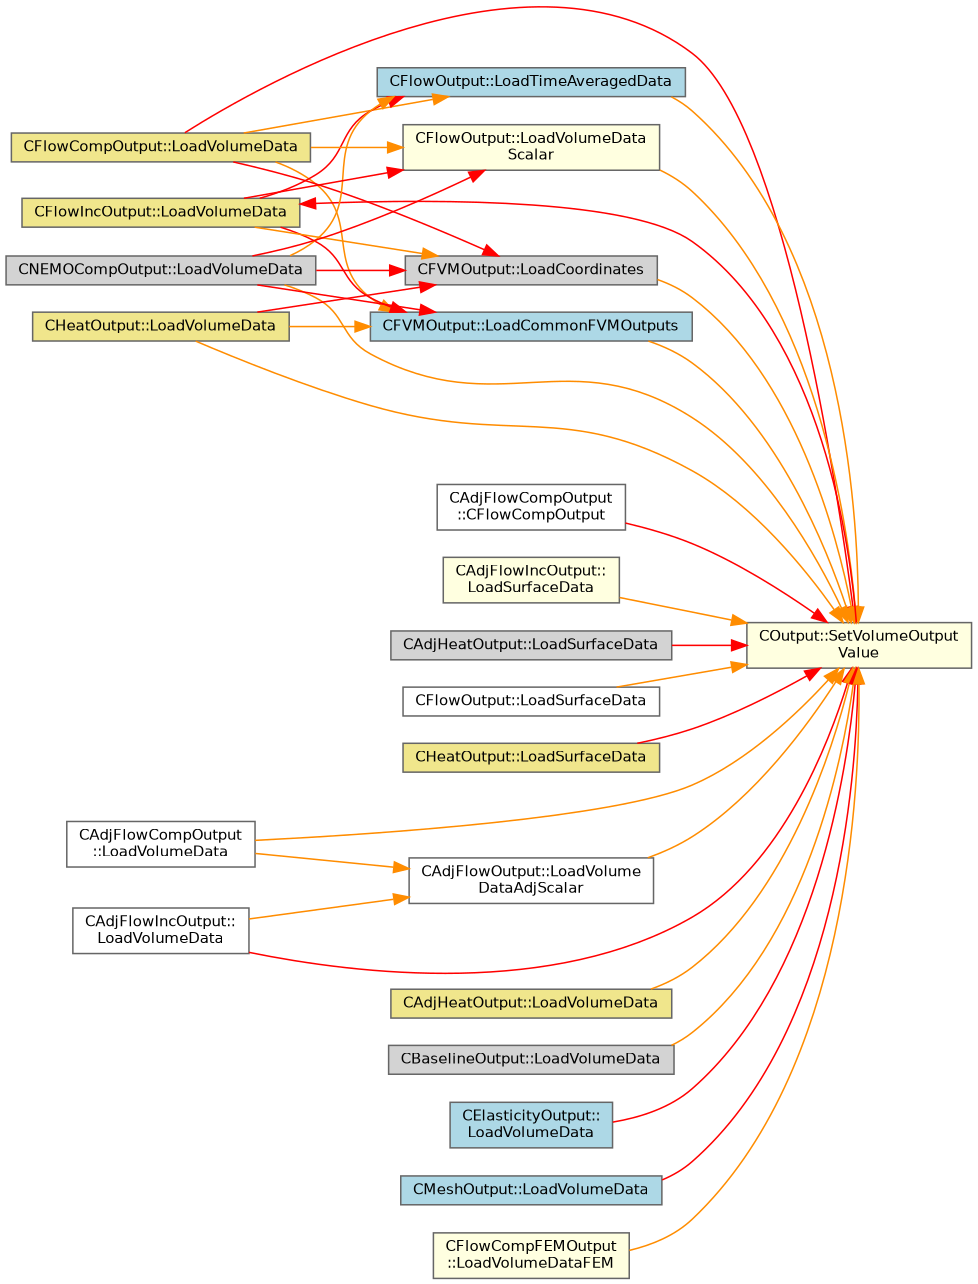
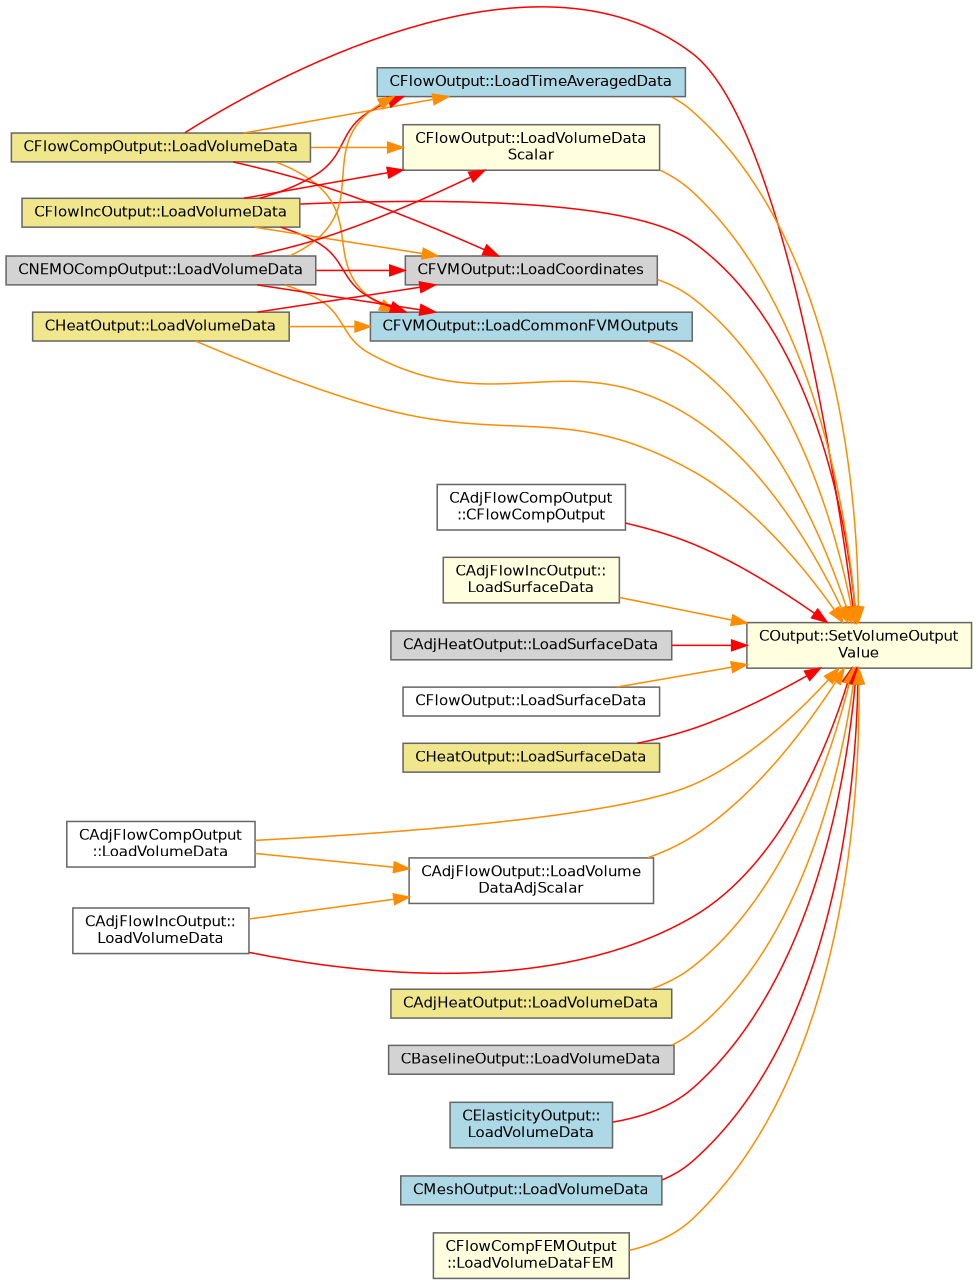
(709, 256) -> (697, 246)
